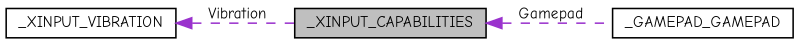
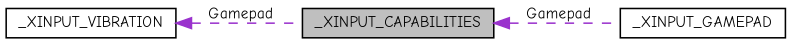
(235, 15) -> (239, 15)
(703, 23) -> (703, 23)
